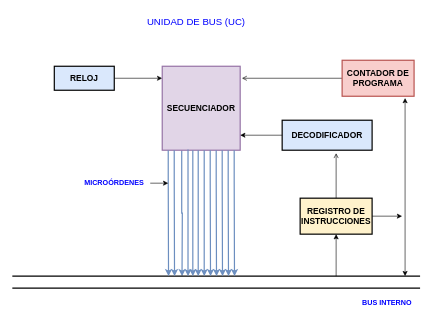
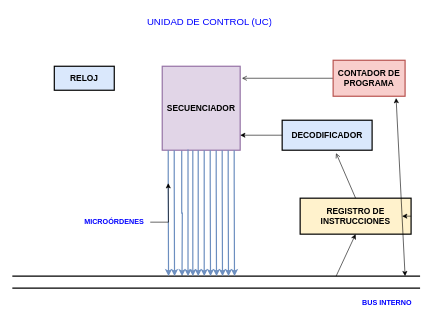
(186, 11) -> (196, 11)
(156, 78) -> none
(378, 78) -> (369, 78)
(114, 183) -> (114, 222)
(336, 216) -> (356, 216)
